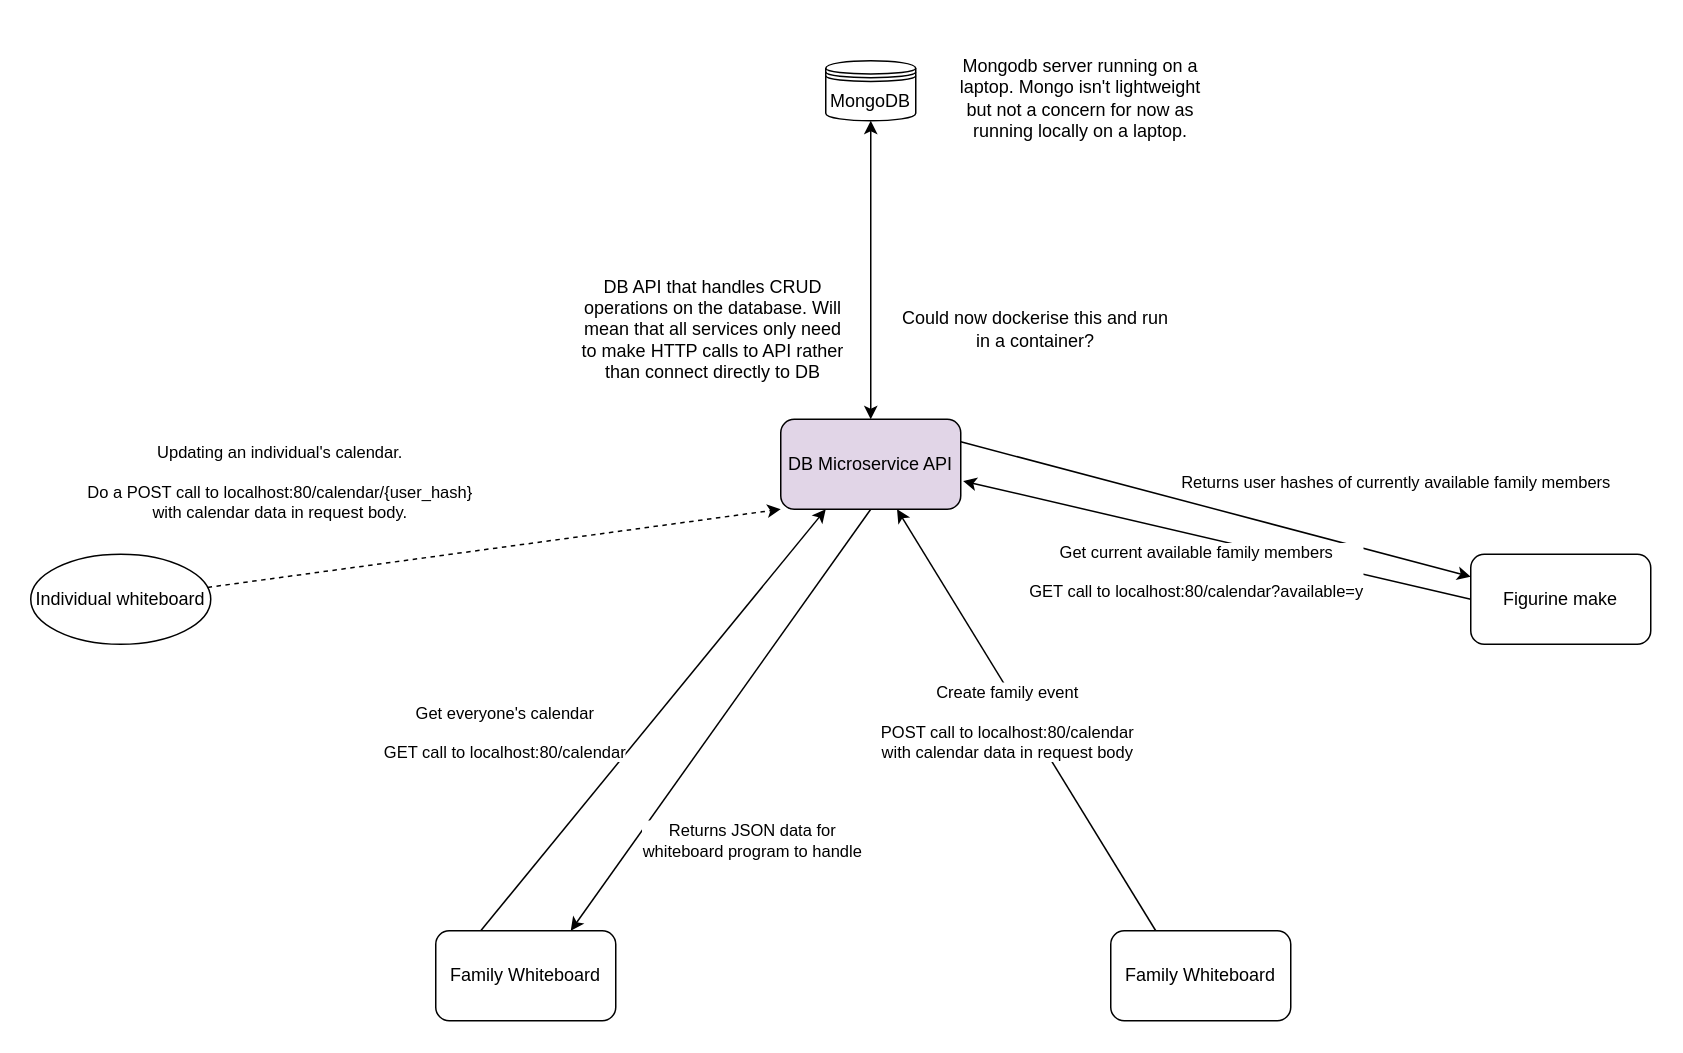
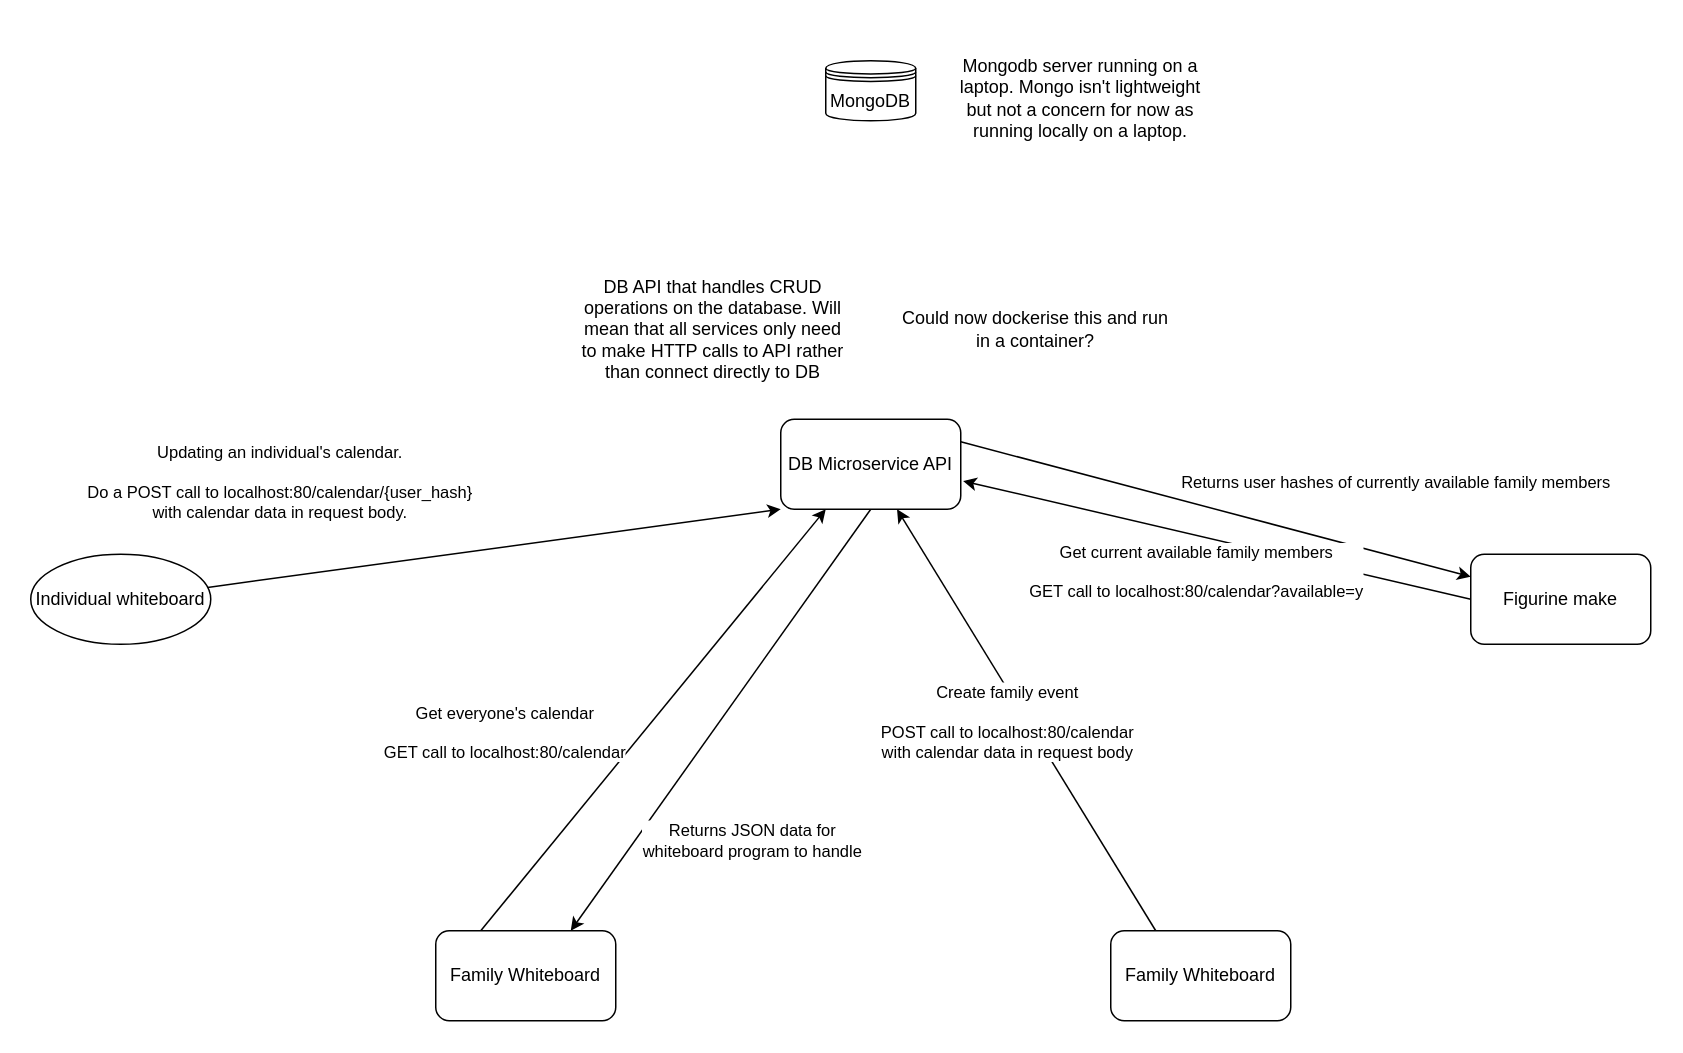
(871, 269) -> none
(871, 464) -> (871, 464)
(489, 549) -> (489, 549)
